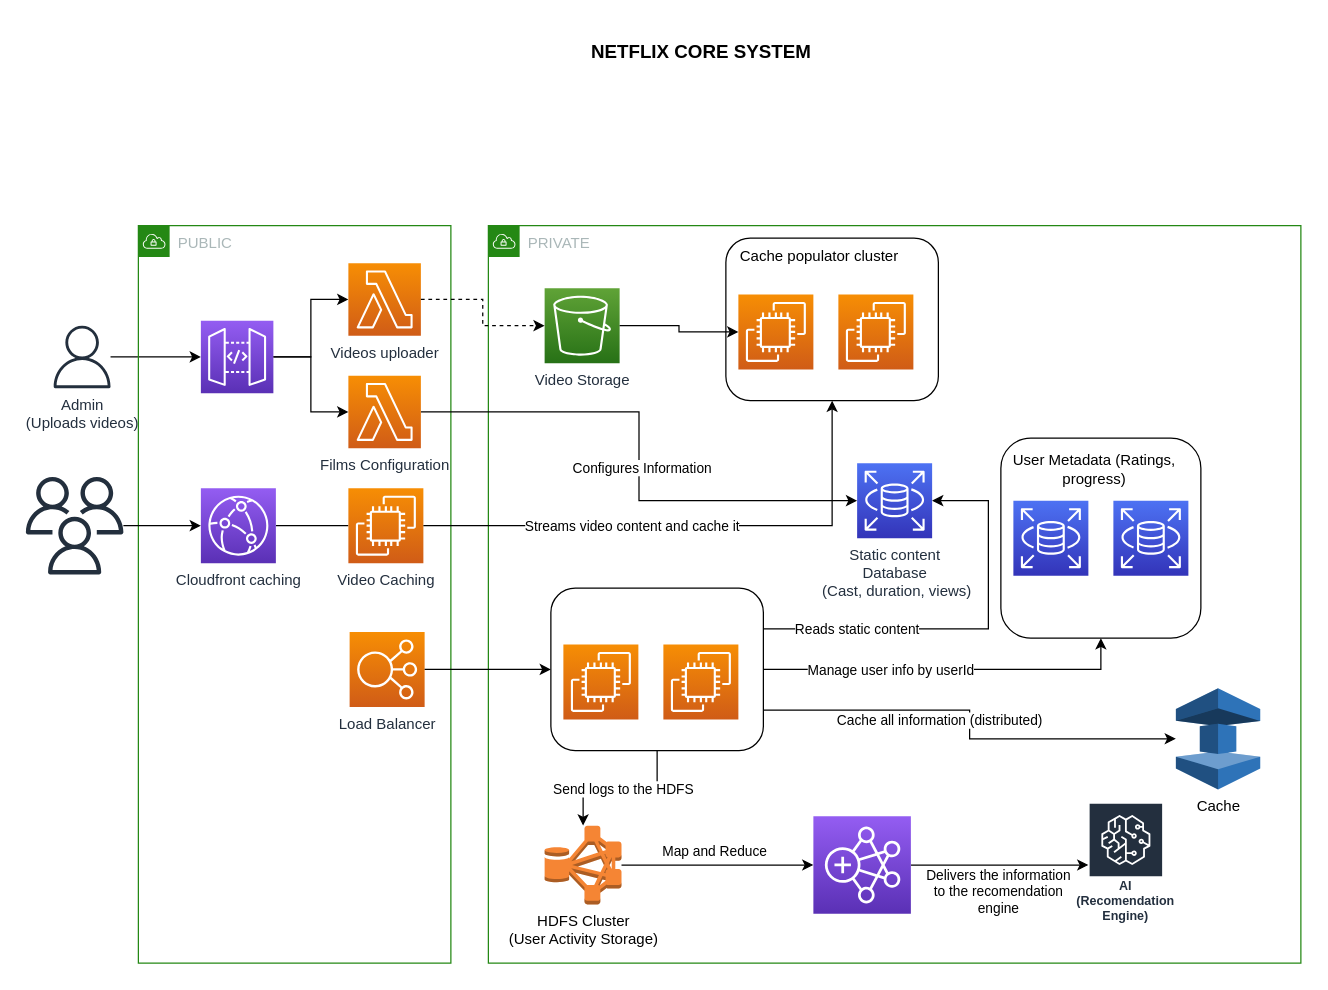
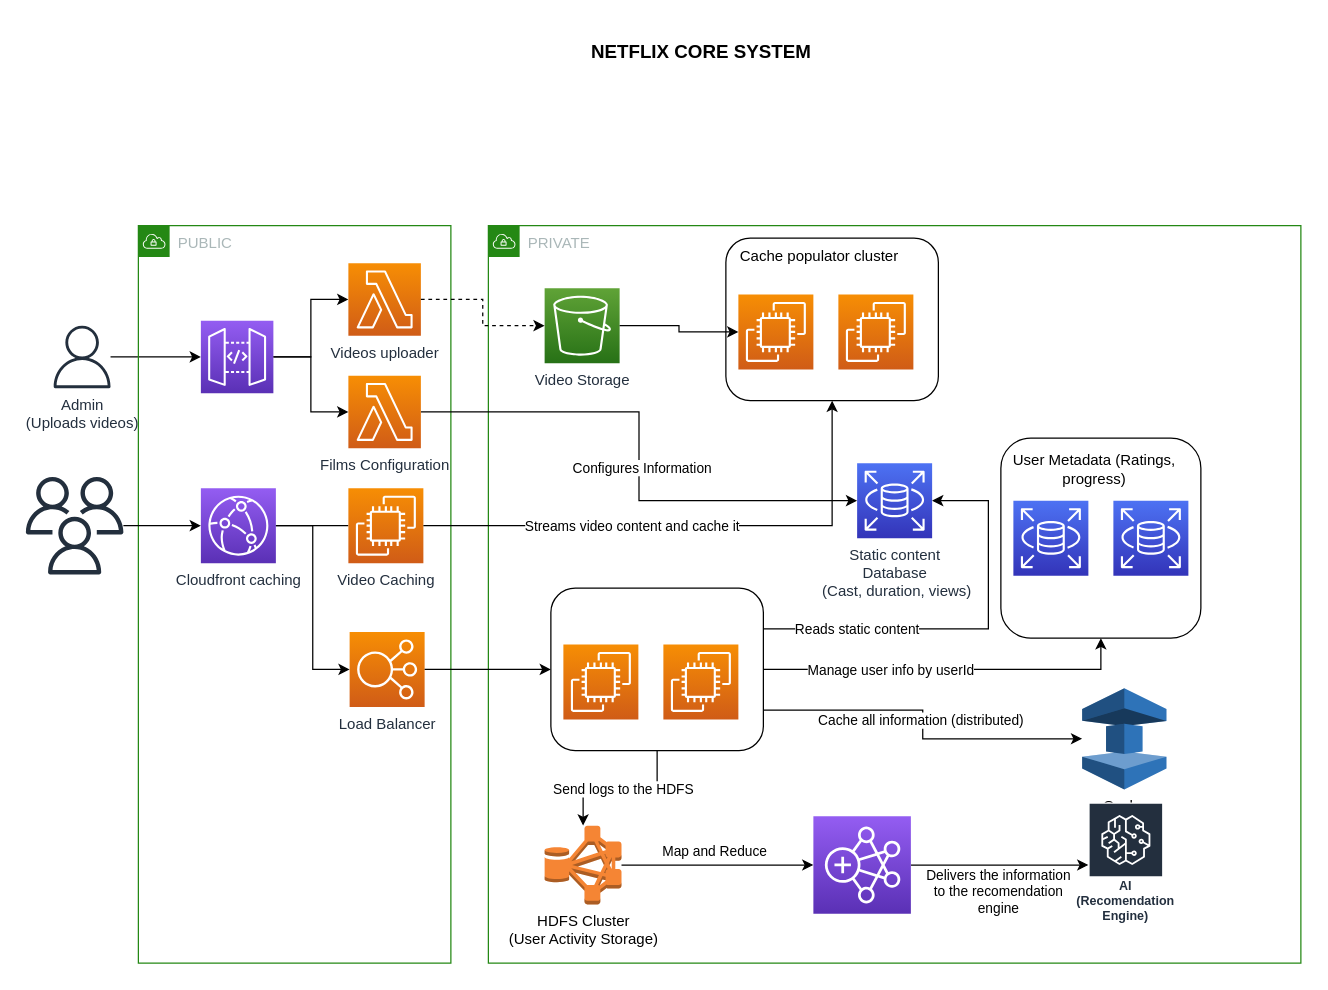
none -> (313, 612)
(1218, 739) -> (1124, 739)
